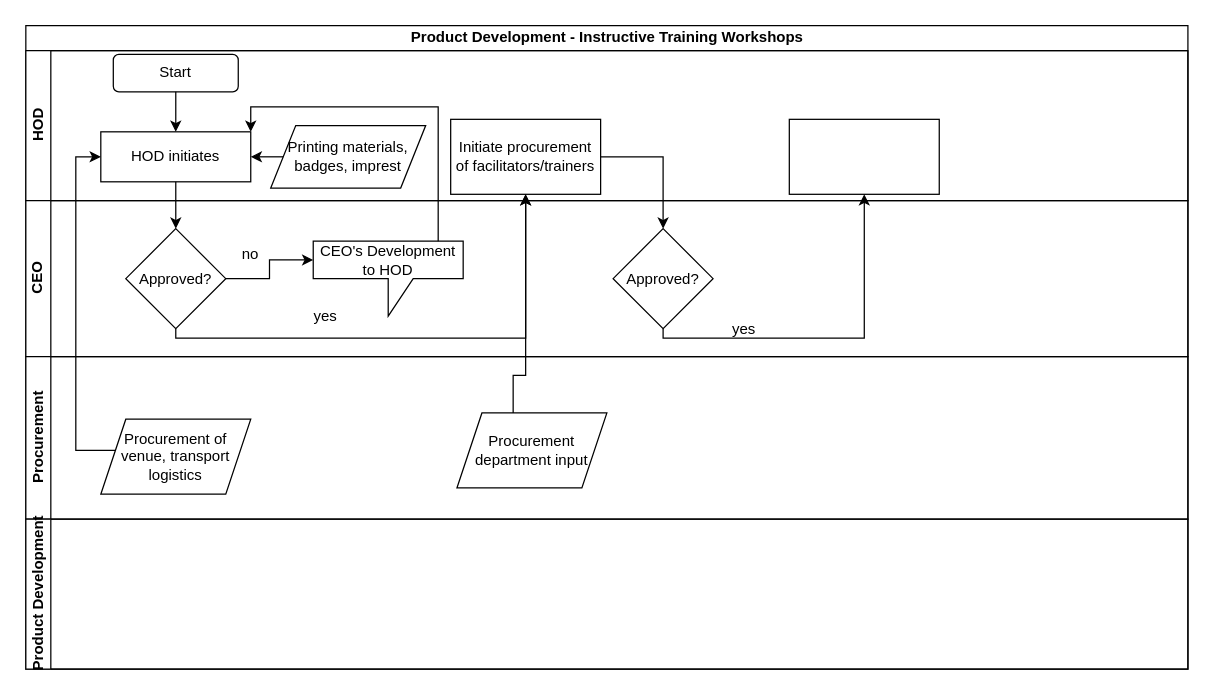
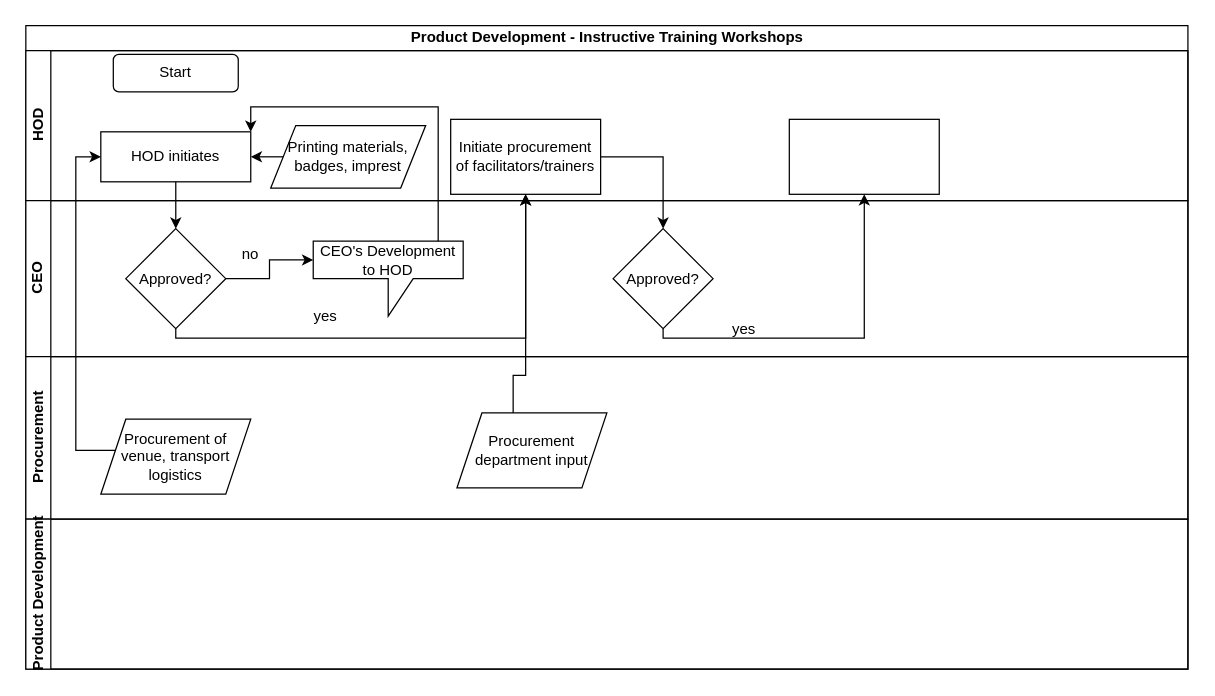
(176, 116) -> none
